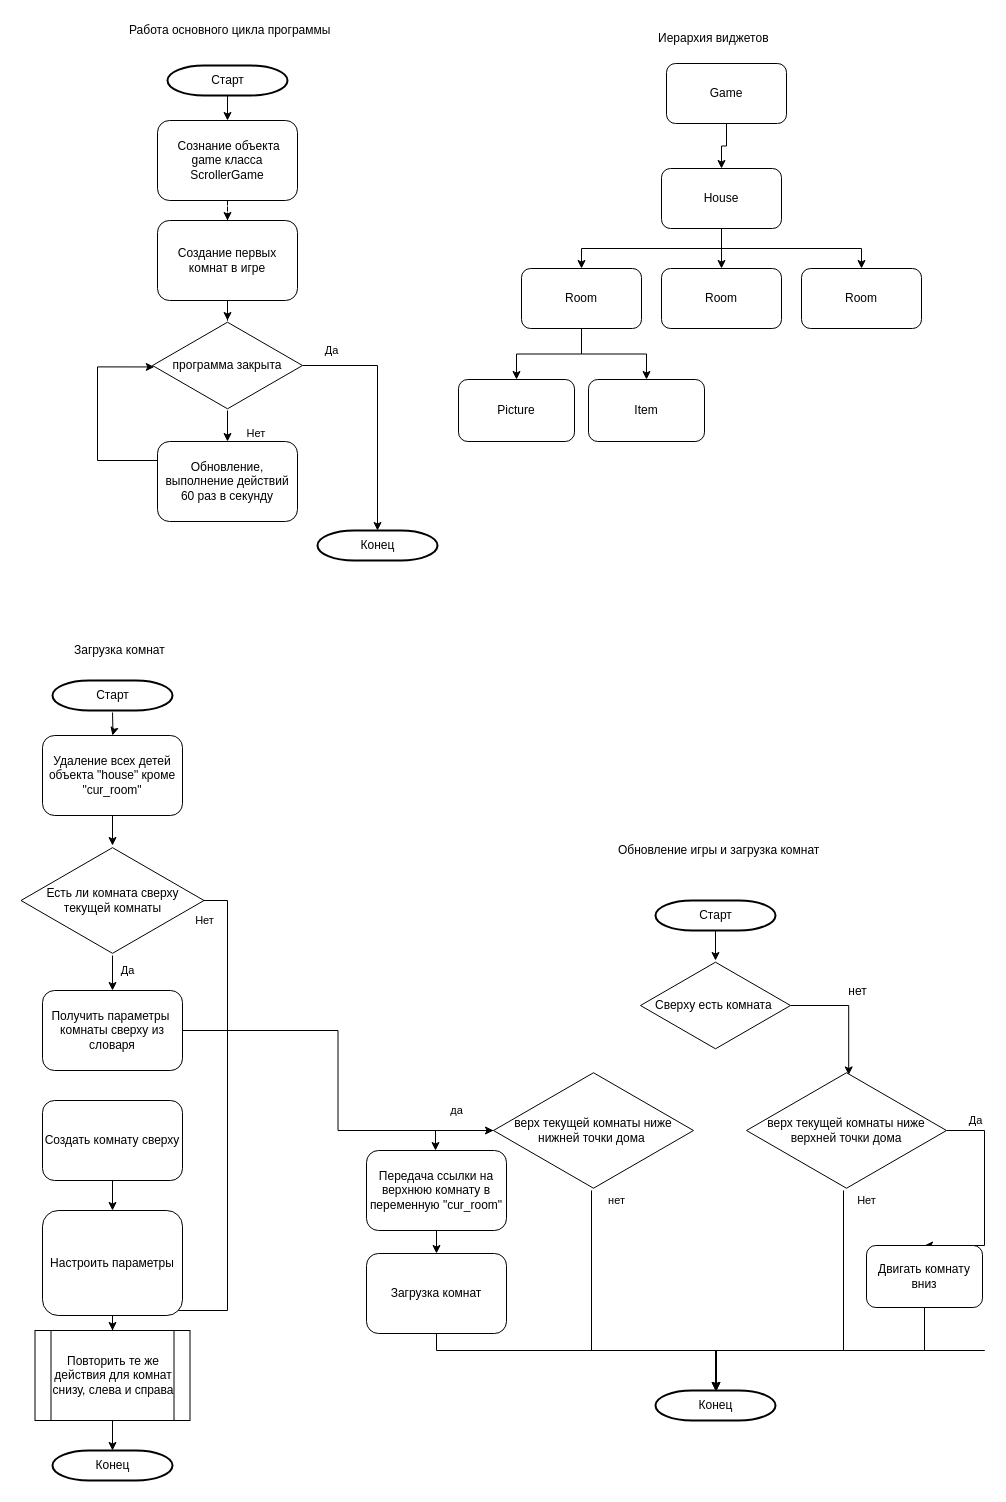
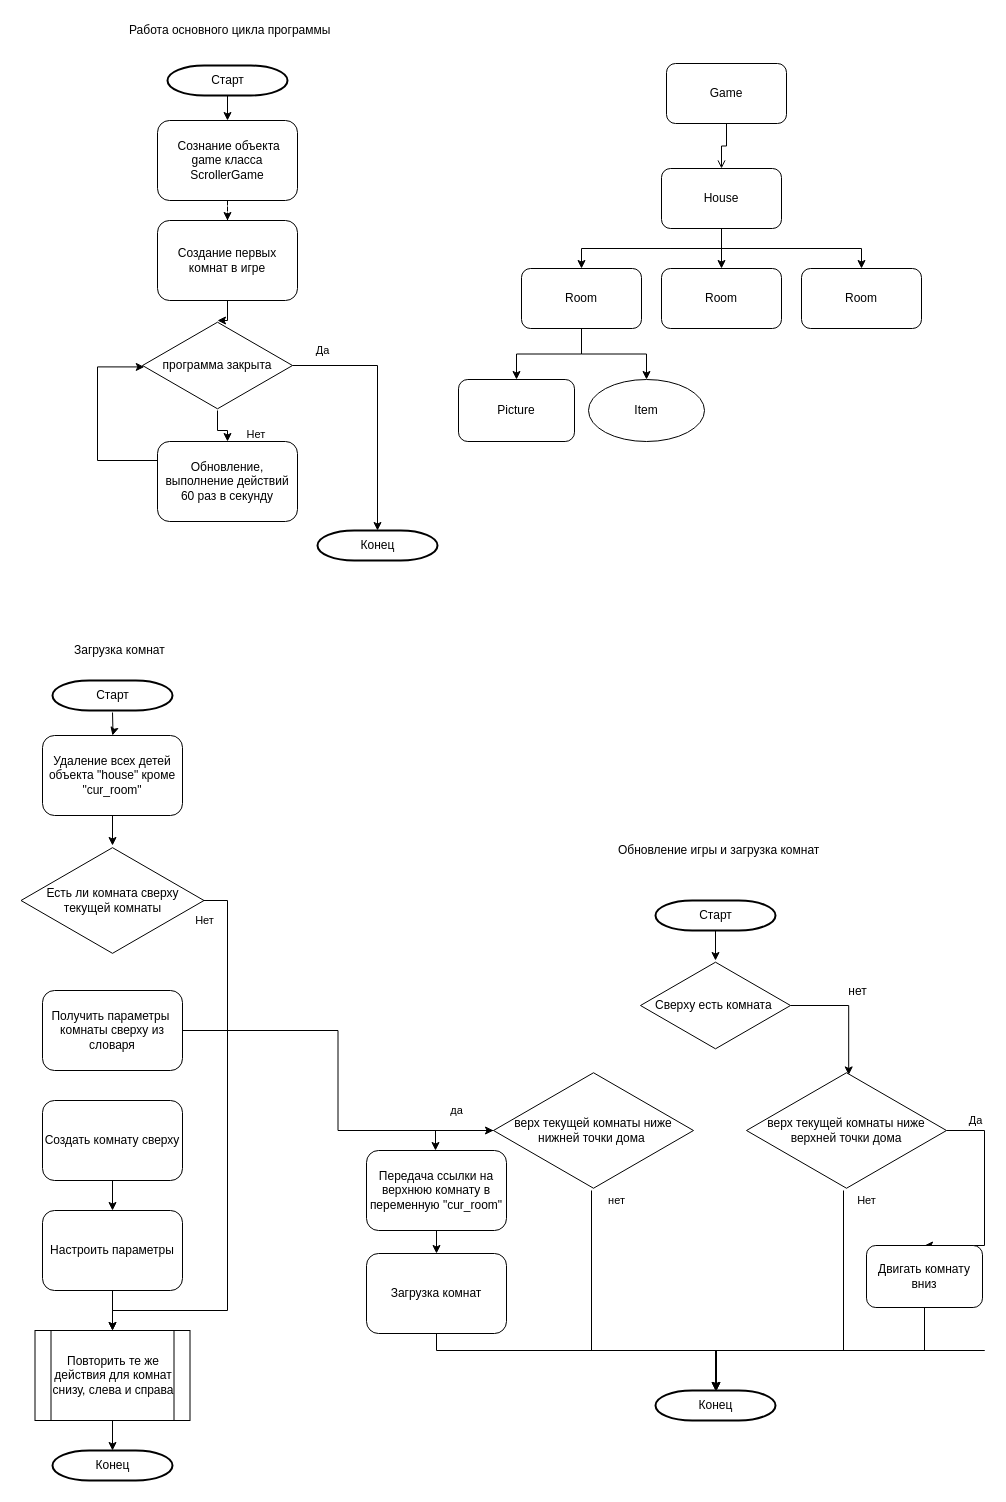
(722, 39) -> none
(722, 160) -> (722, 161)
(228, 366) -> (218, 366)
(647, 411) -> (647, 411)
(113, 975) -> none
(113, 1263) -> (113, 1251)
